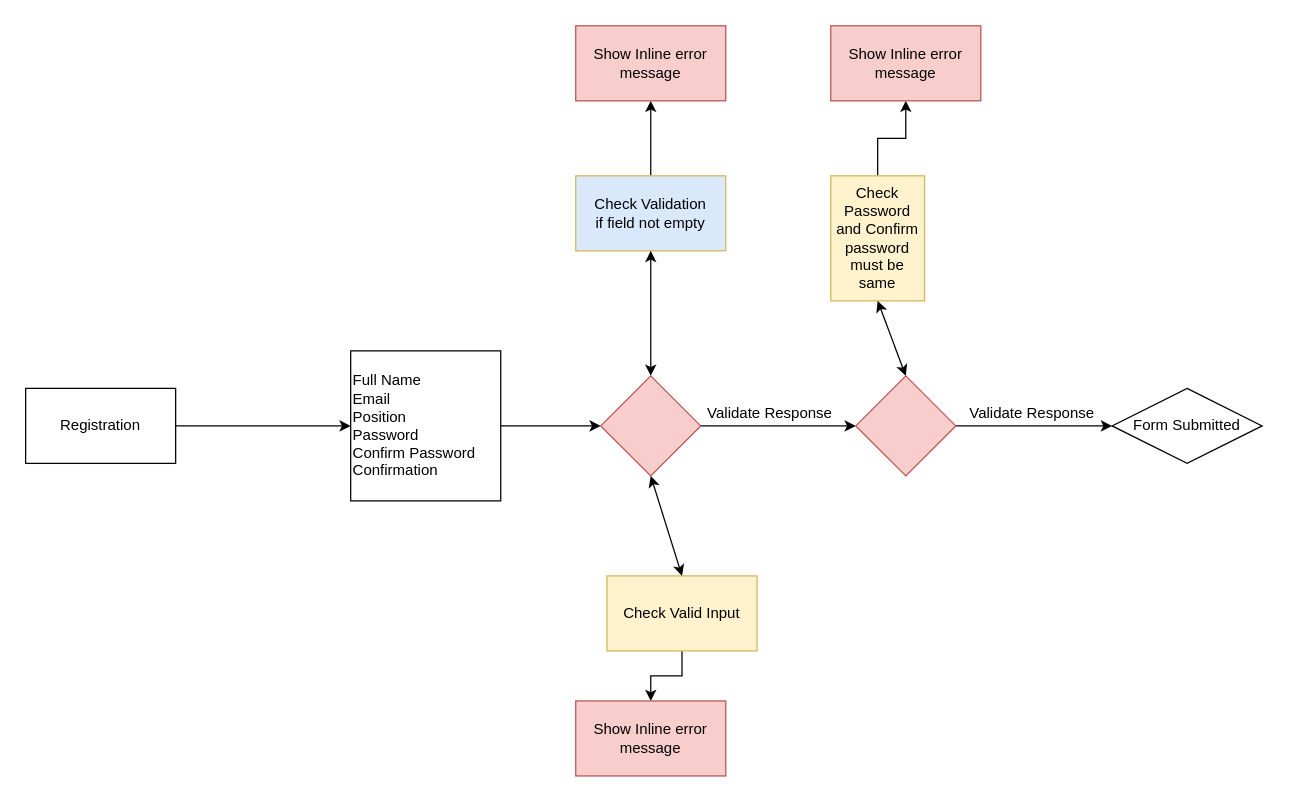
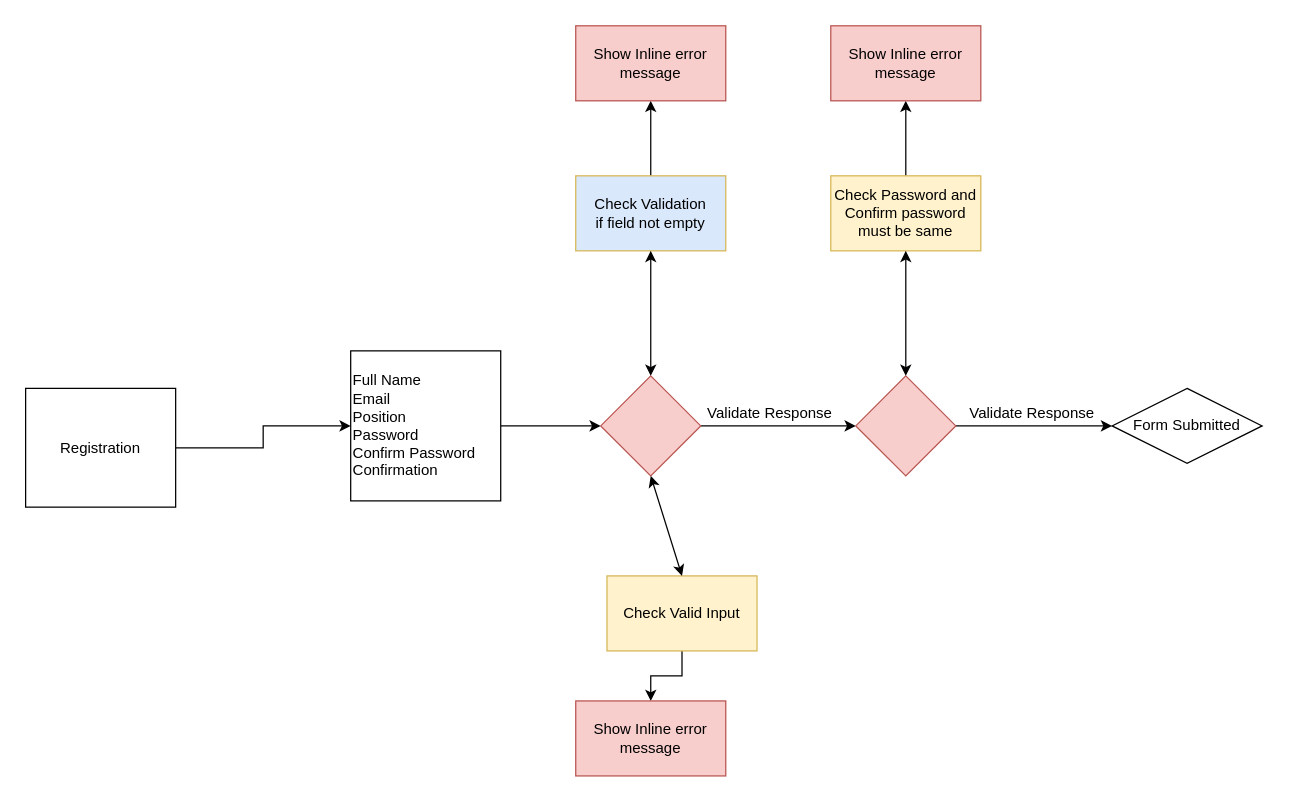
(878, 238) -> (906, 213)
(101, 426) -> (101, 448)
